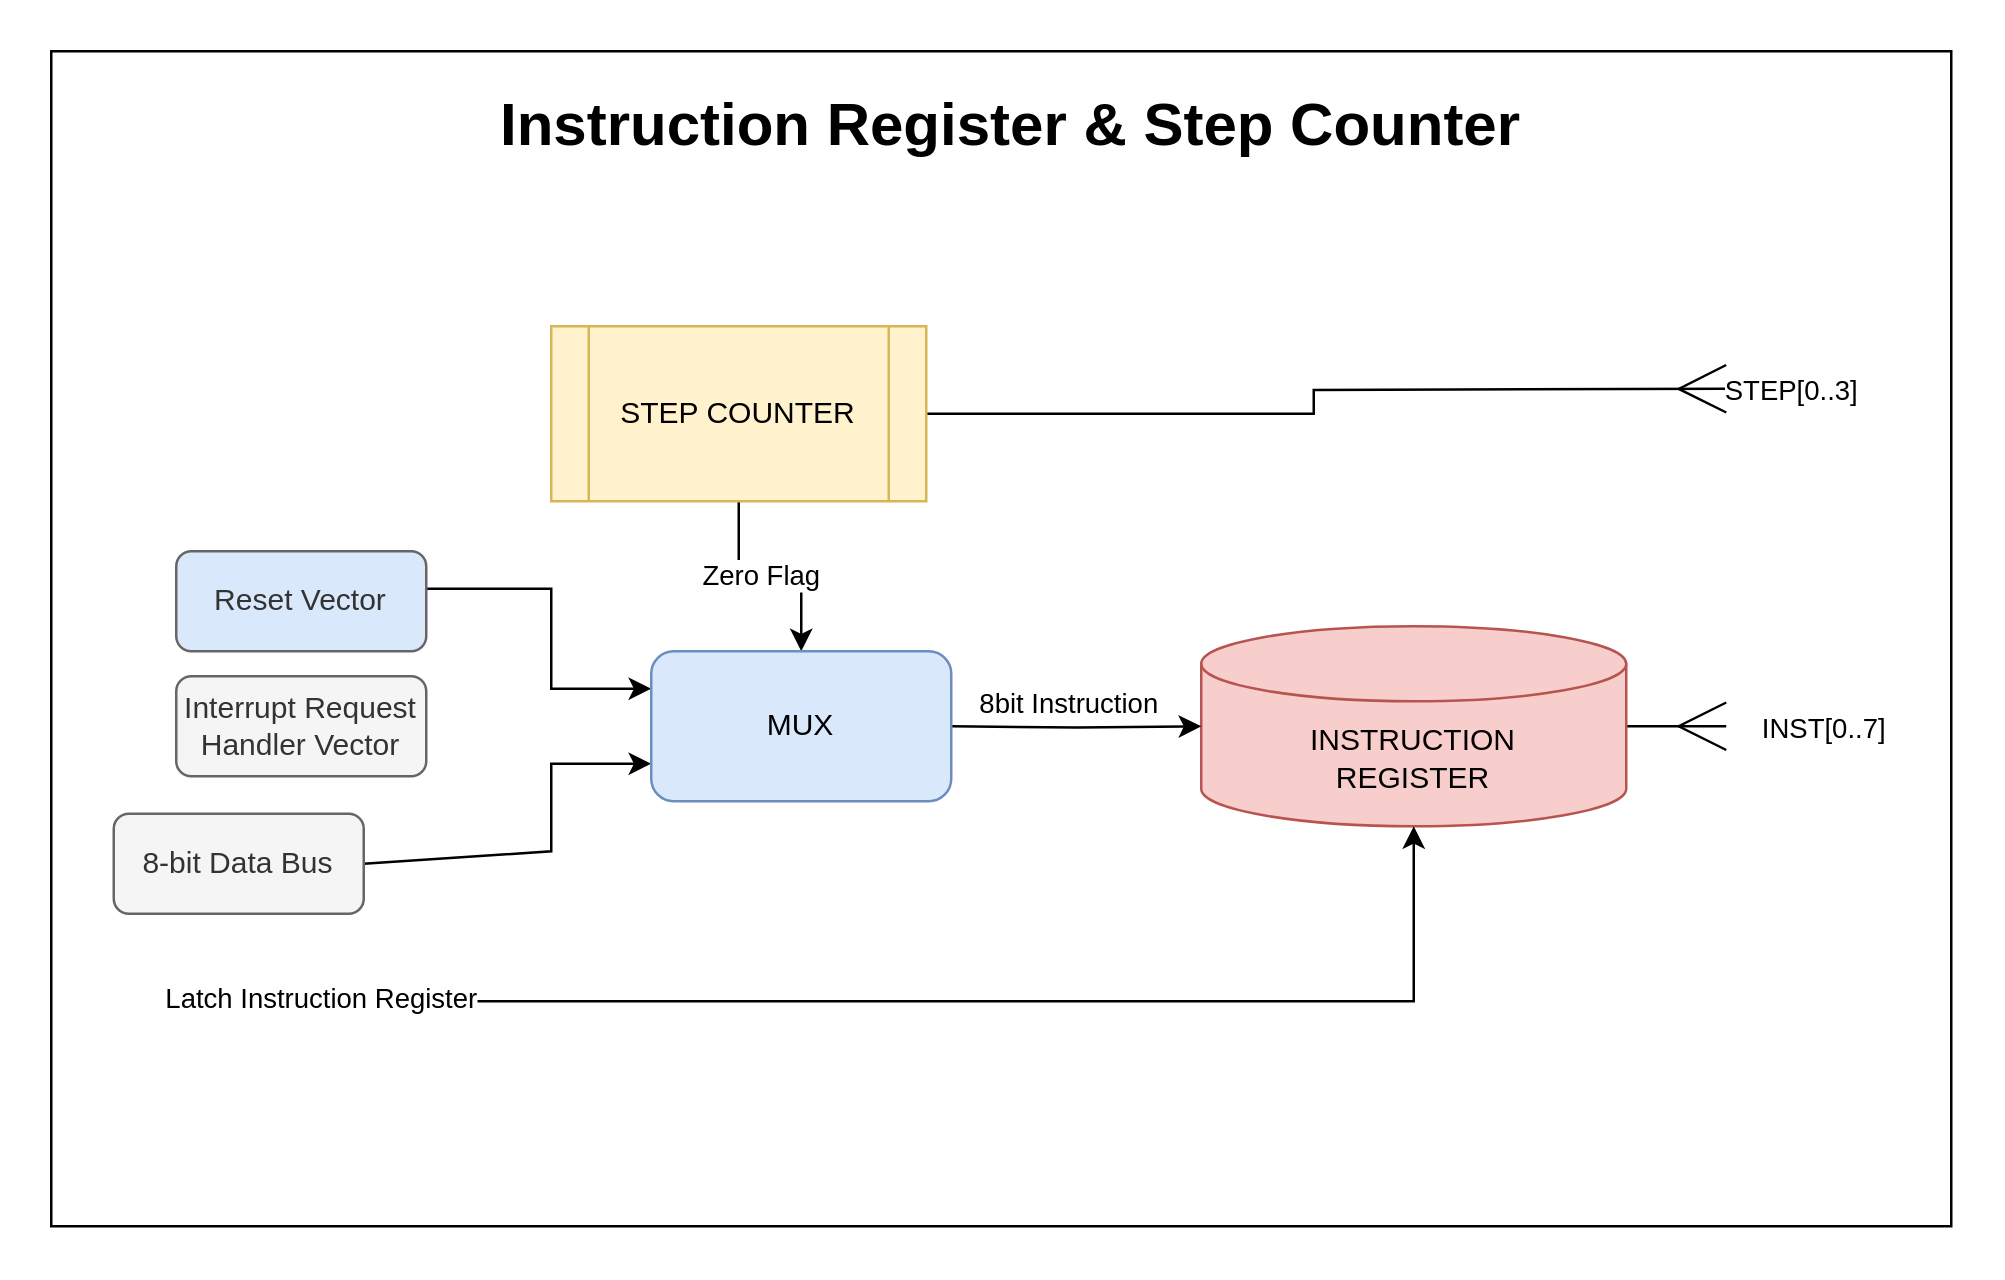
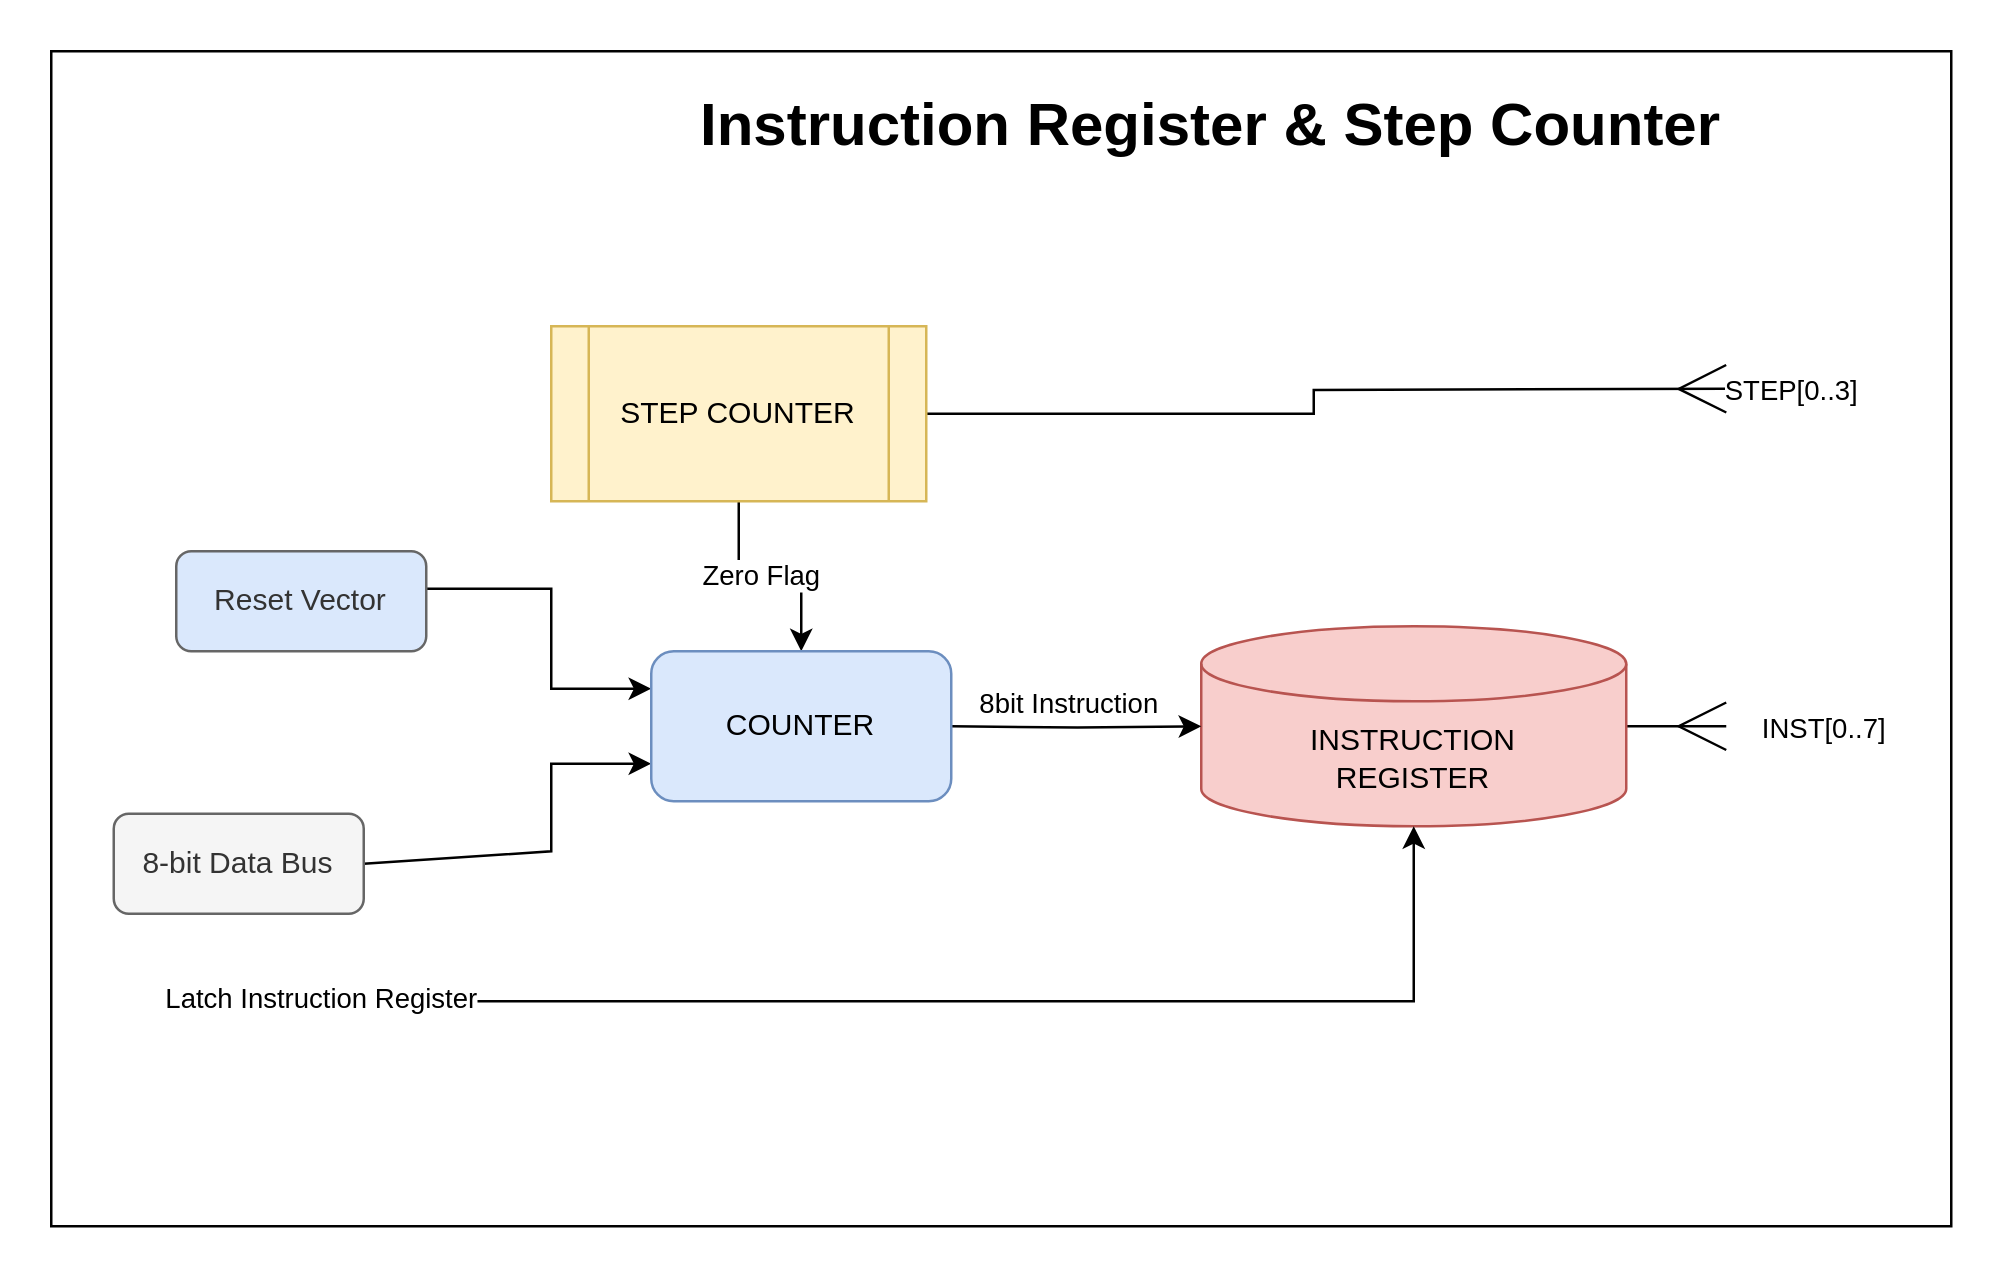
(1076, 139) -> (1276, 139)
(301, 726) -> none
(801, 726) -> (801, 726)
